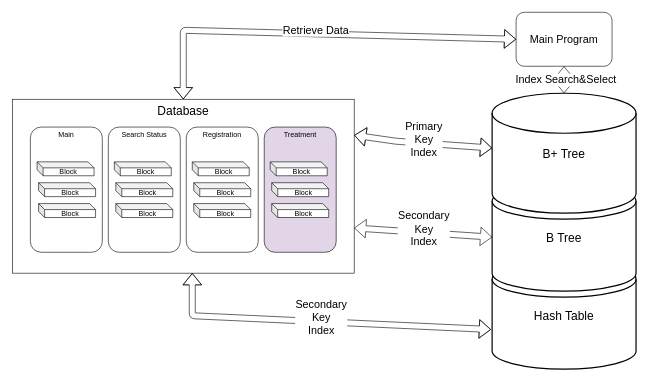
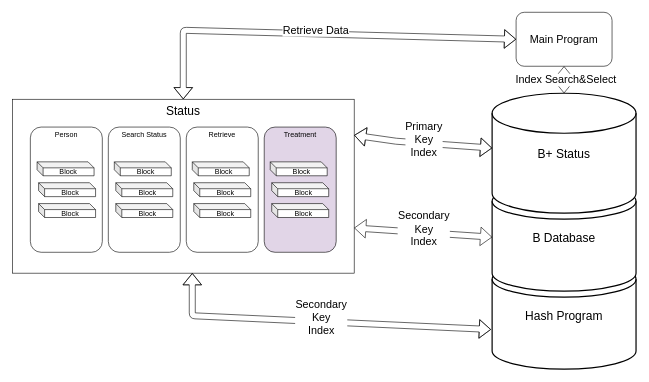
(183, 108) -> (183, 108)
(66, 140) -> (66, 140)
(222, 140) -> (222, 140)
(564, 153) -> (564, 153)
(564, 237) -> (564, 237)
(564, 315) -> (564, 315)
